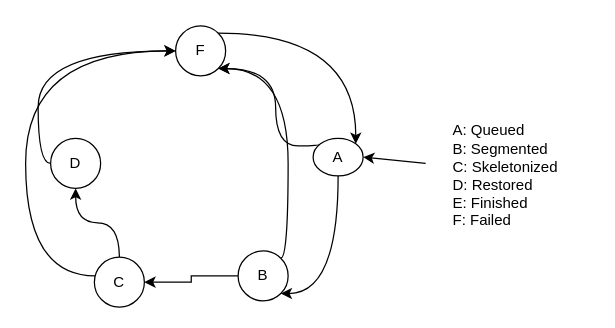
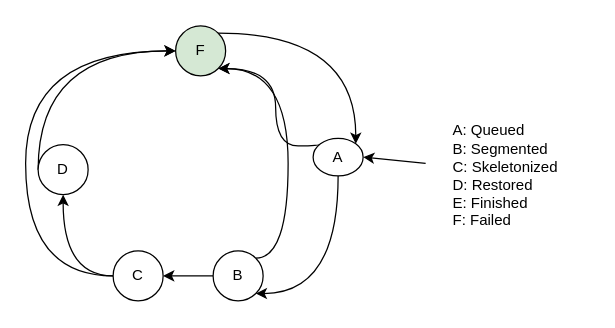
(201, 51) -> (201, 51)
(76, 163) -> (63, 169)
(263, 276) -> (238, 276)
(119, 282) -> (138, 276)
